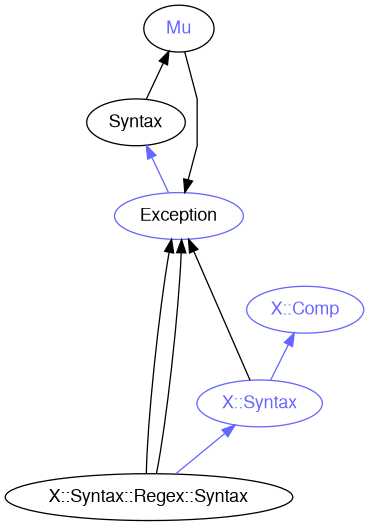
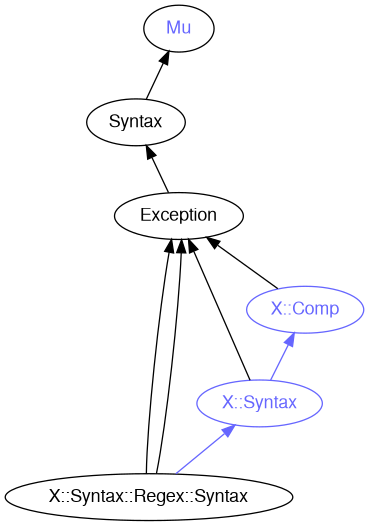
(197, 116) -> (248, 267)
(160, 175) -> (160, 175)
(179, 216) -> (179, 216)
